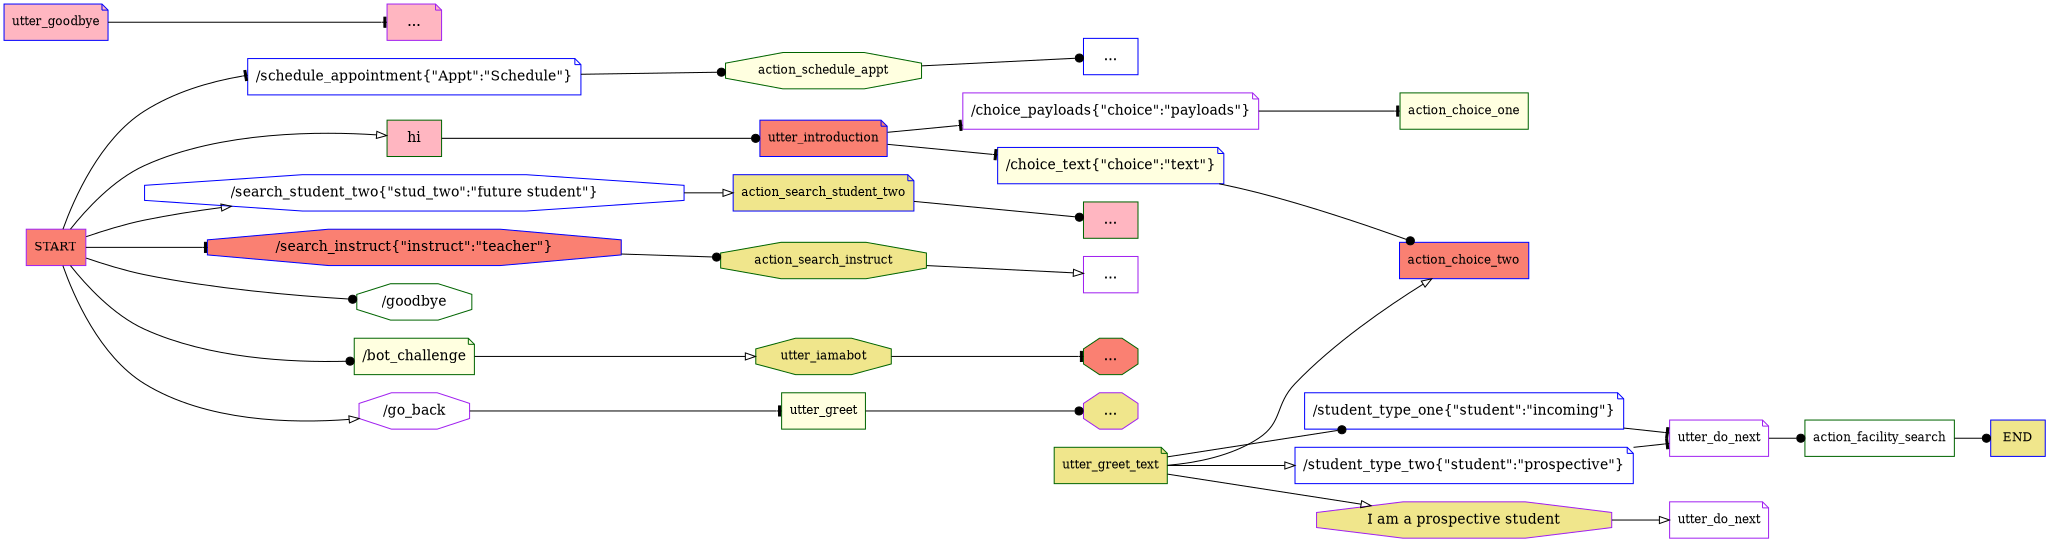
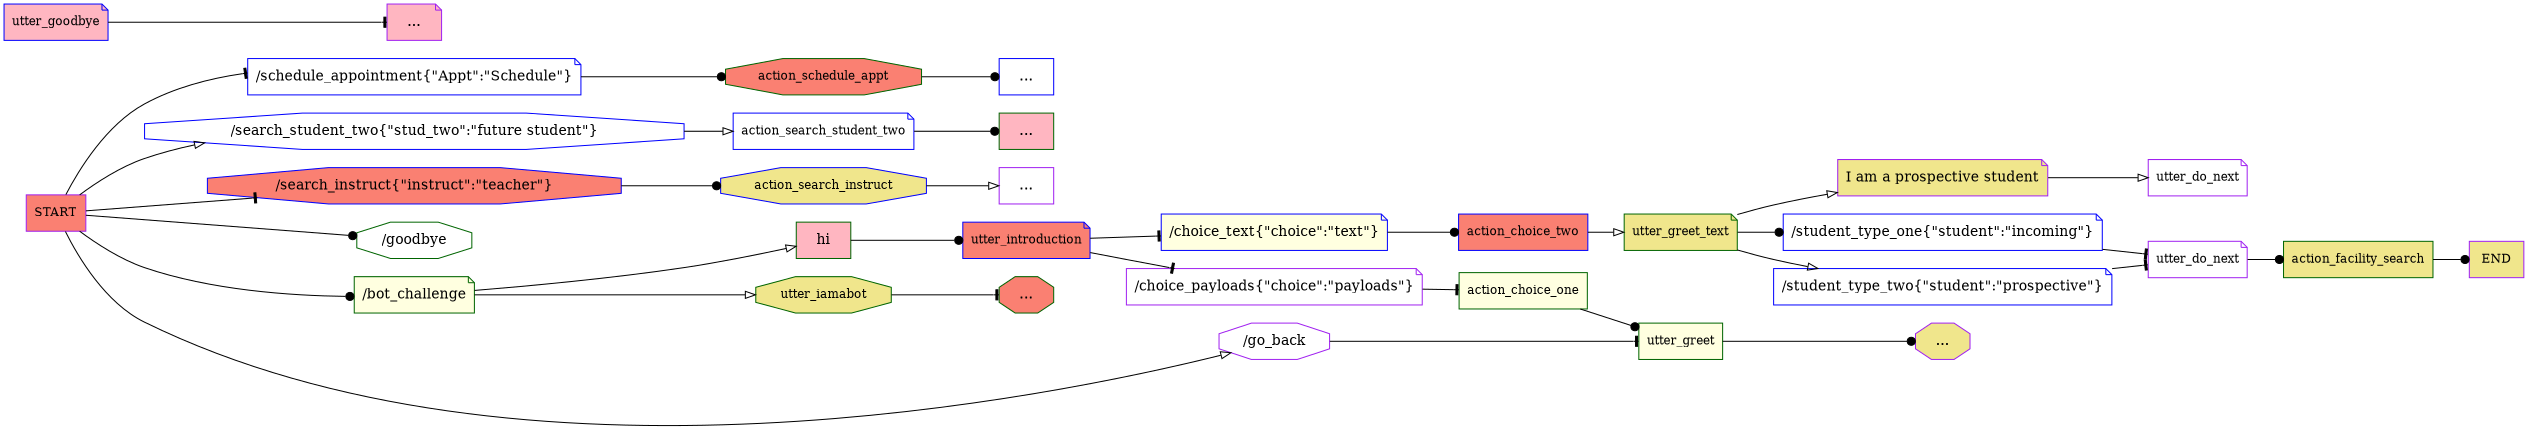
(824, 71) -> (824, 77)
(210, 145) -> (631, 275)
(824, 193) -> (824, 131)
(824, 261) -> (824, 186)
none -> (1606, 317)
(1295, 384) -> (1601, 232)
(1880, 438) -> (2358, 259)
(2018, 438) -> (2497, 259)
(1464, 520) -> (1943, 178)
